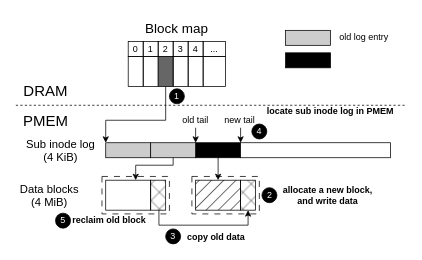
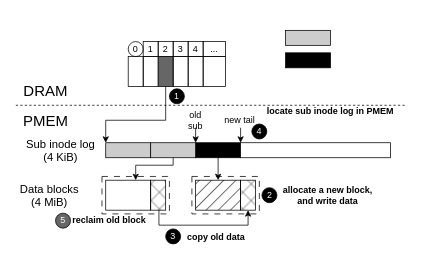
(177, 29) -> none
(364, 38) -> none
(135, 49) -> (135, 49)
(195, 120) -> (195, 120)
(63, 221) -> (63, 221)
